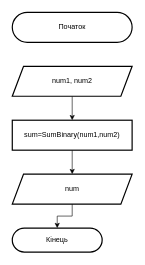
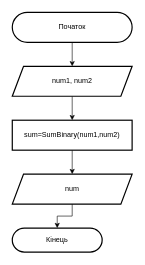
none -> (72, 60)
